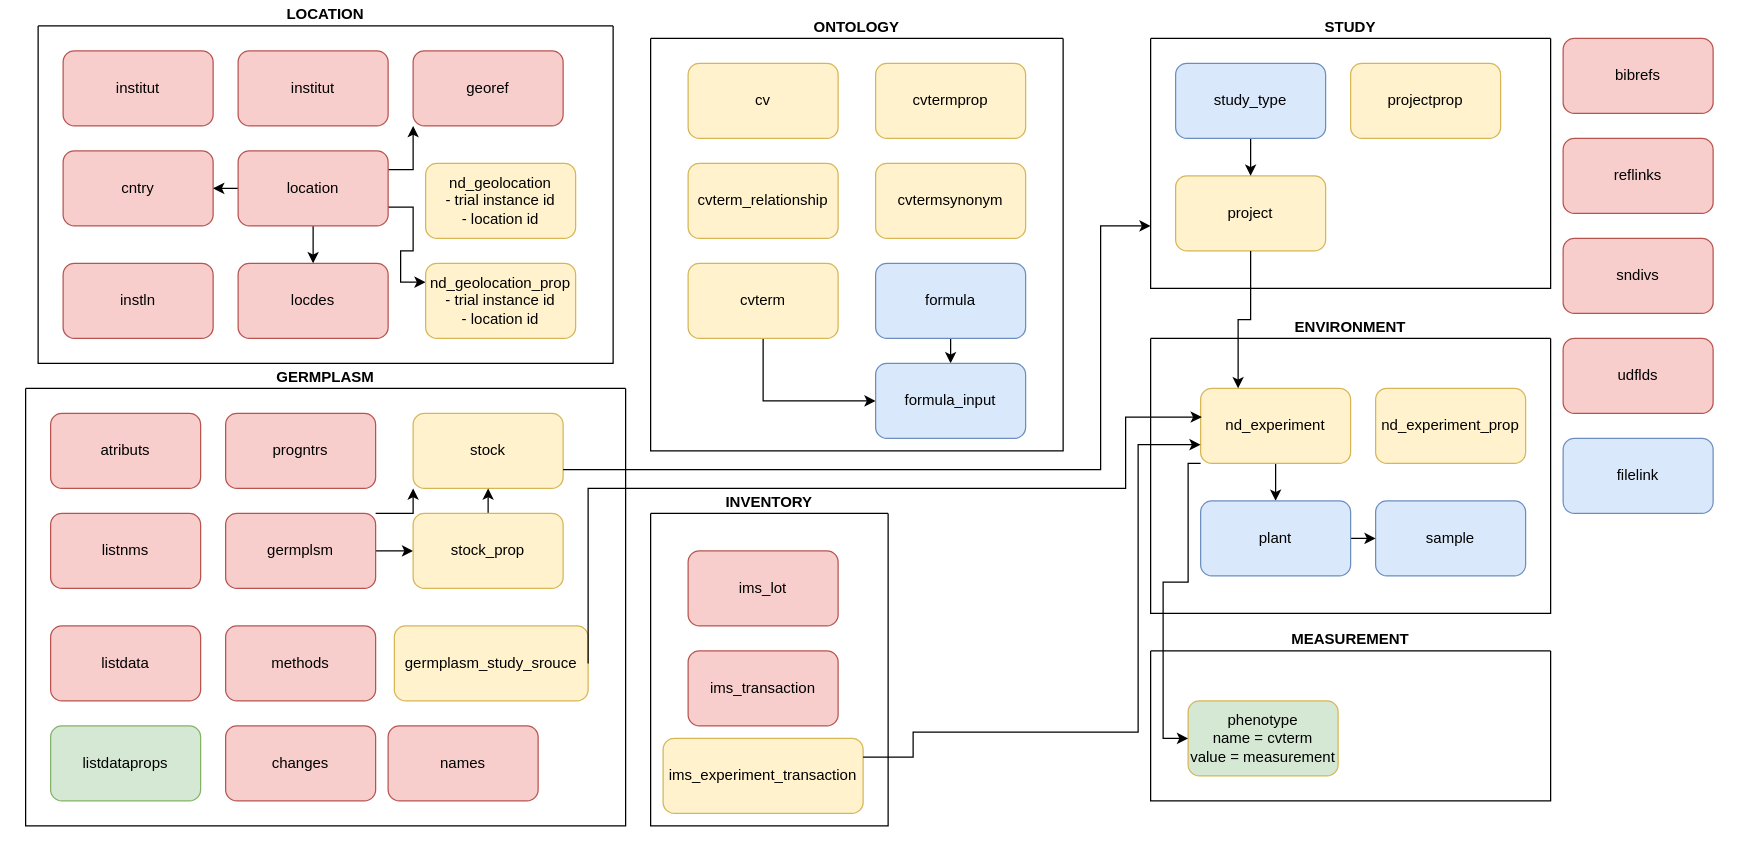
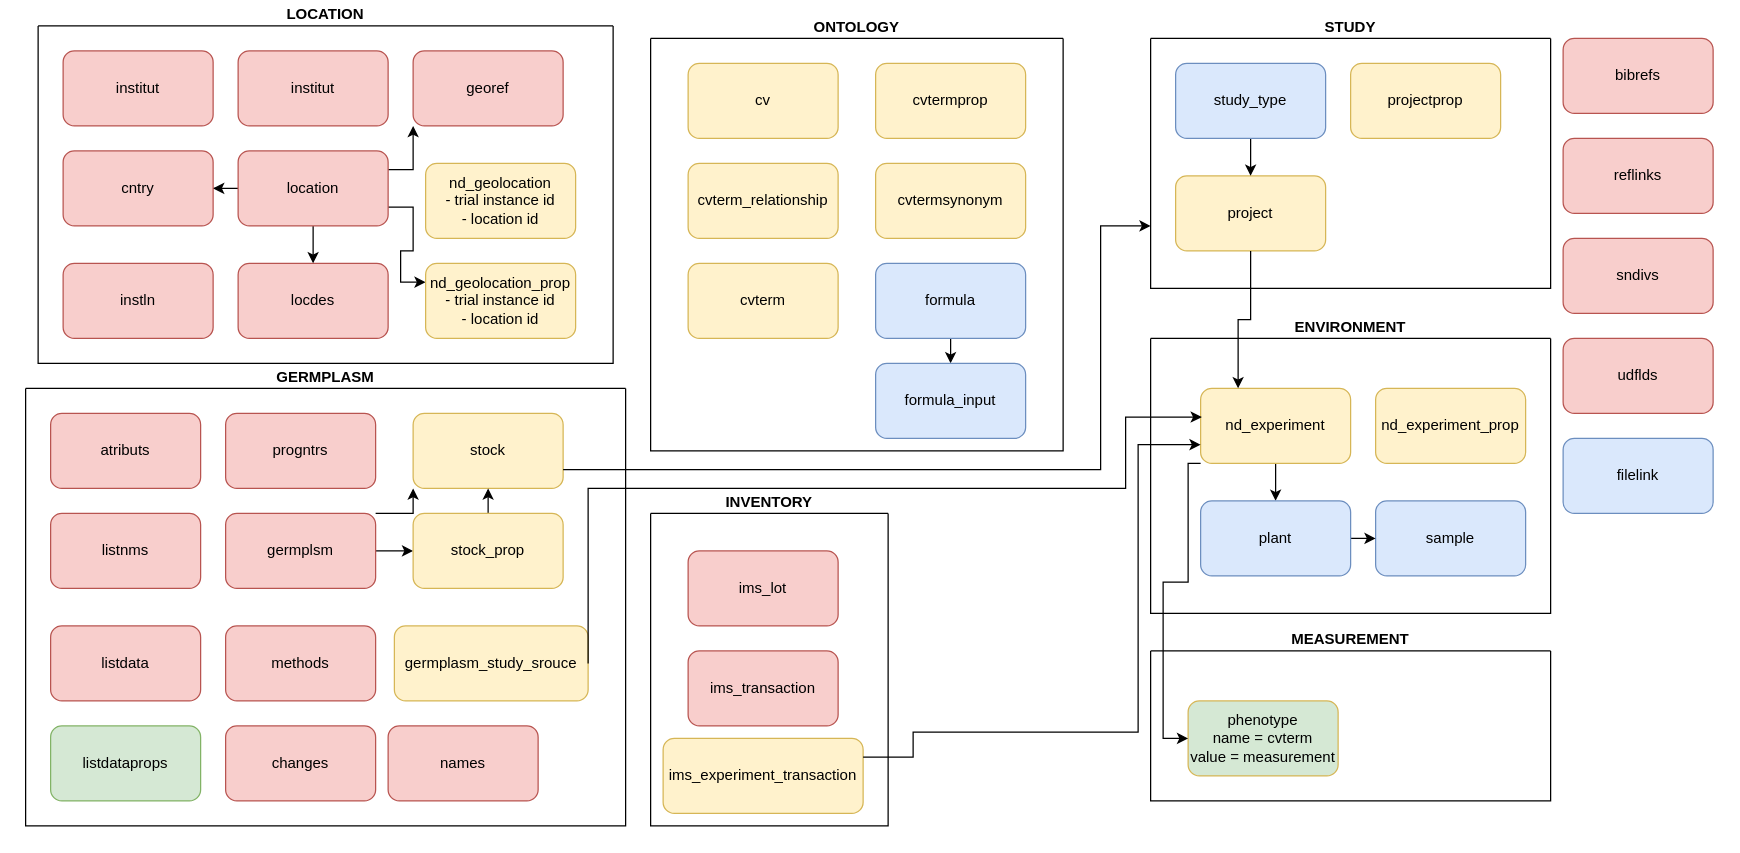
(784, 401) -> none
